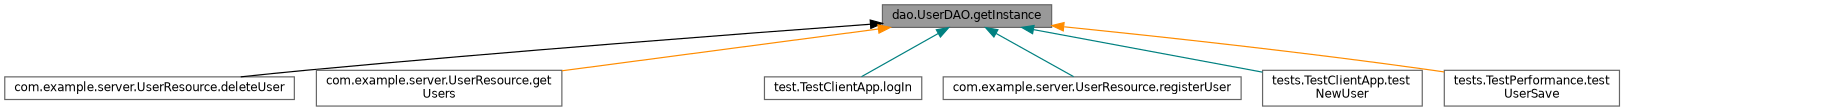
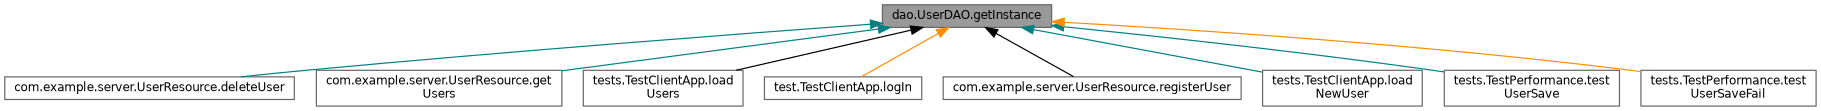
(1254, 48) -> (1254, 48)
(555, 49) -> (555, 49)
(720, 50) -> (720, 50)
(900, 55) -> (900, 55)
(1035, 55) -> (1035, 55)
none -> (663, 88)
(1342, 88) -> (1342, 88)
none -> (1729, 88)
